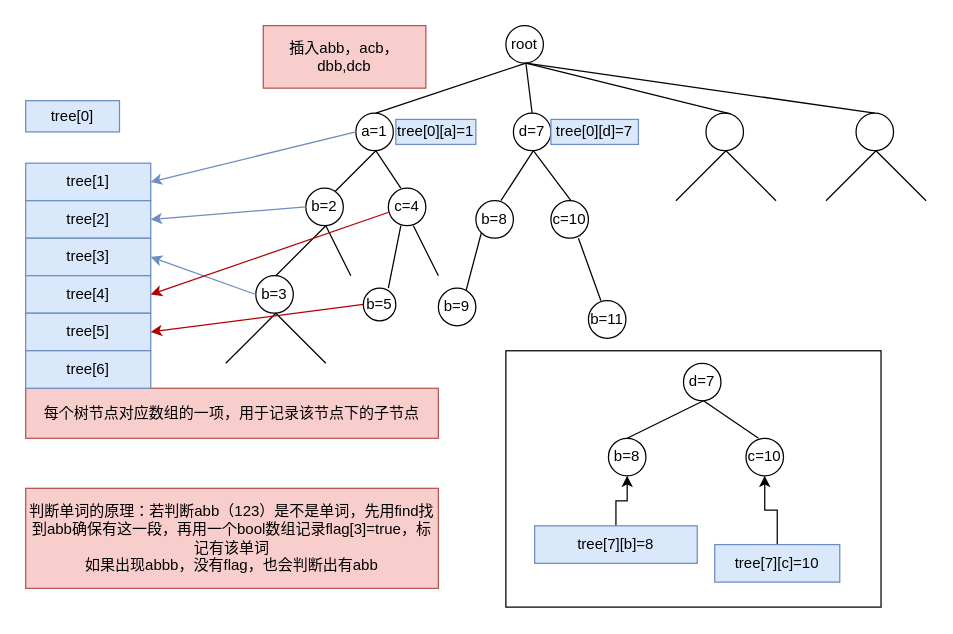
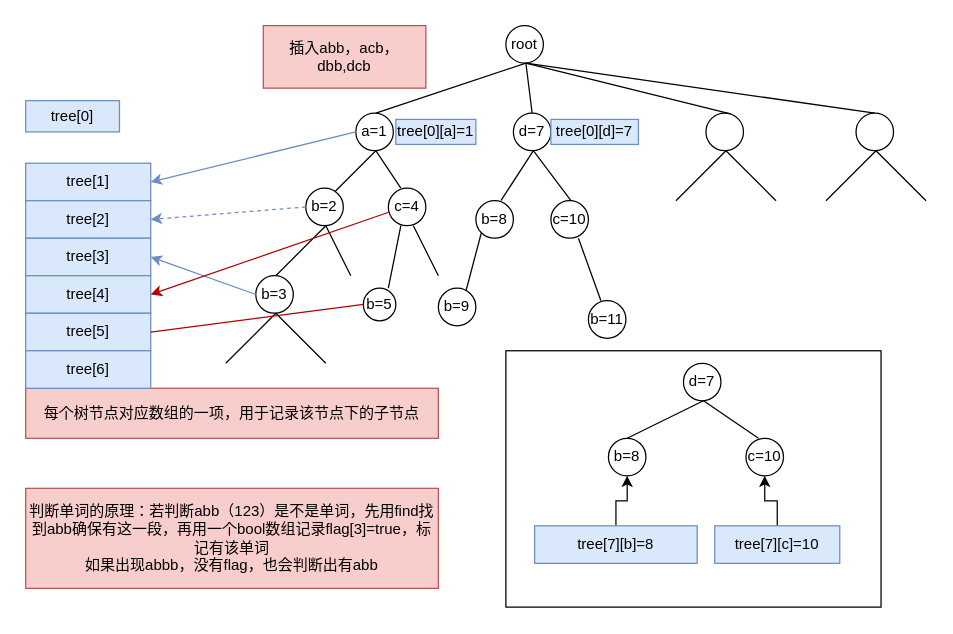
(233, 213) -> (233, 213)
(160, 331) -> (156, 331)
(777, 563) -> (777, 544)
